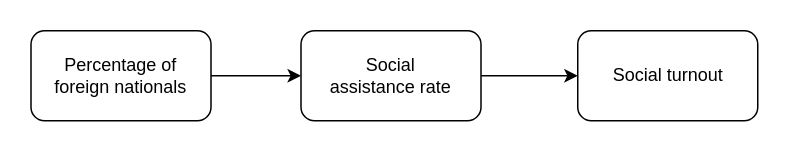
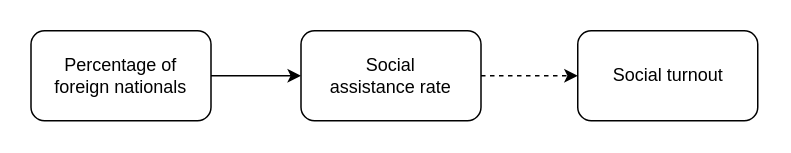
(523, 76) -> (523, 76)
